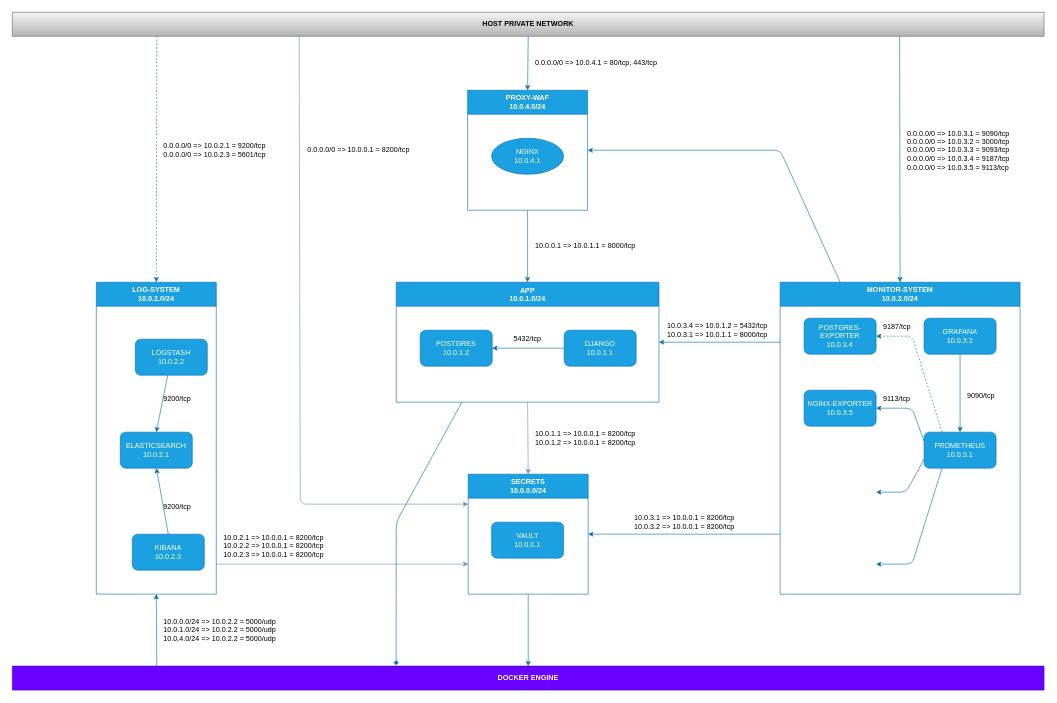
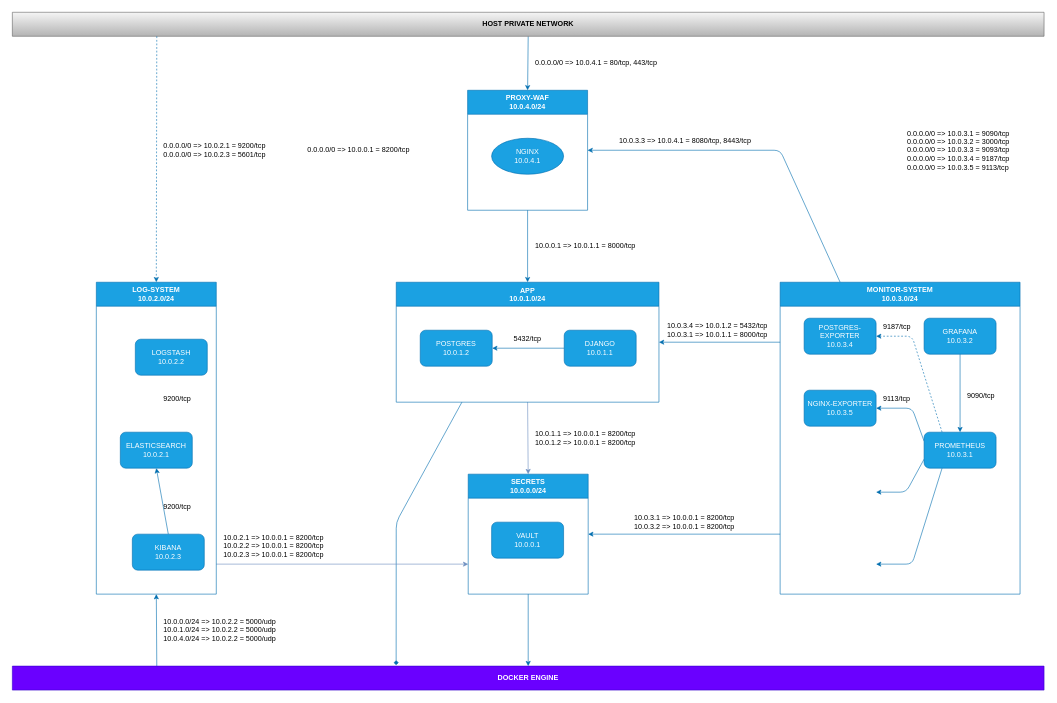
(900, 53) -> none
none -> (690, 141)
(300, 183) -> none
(162, 402) -> none
